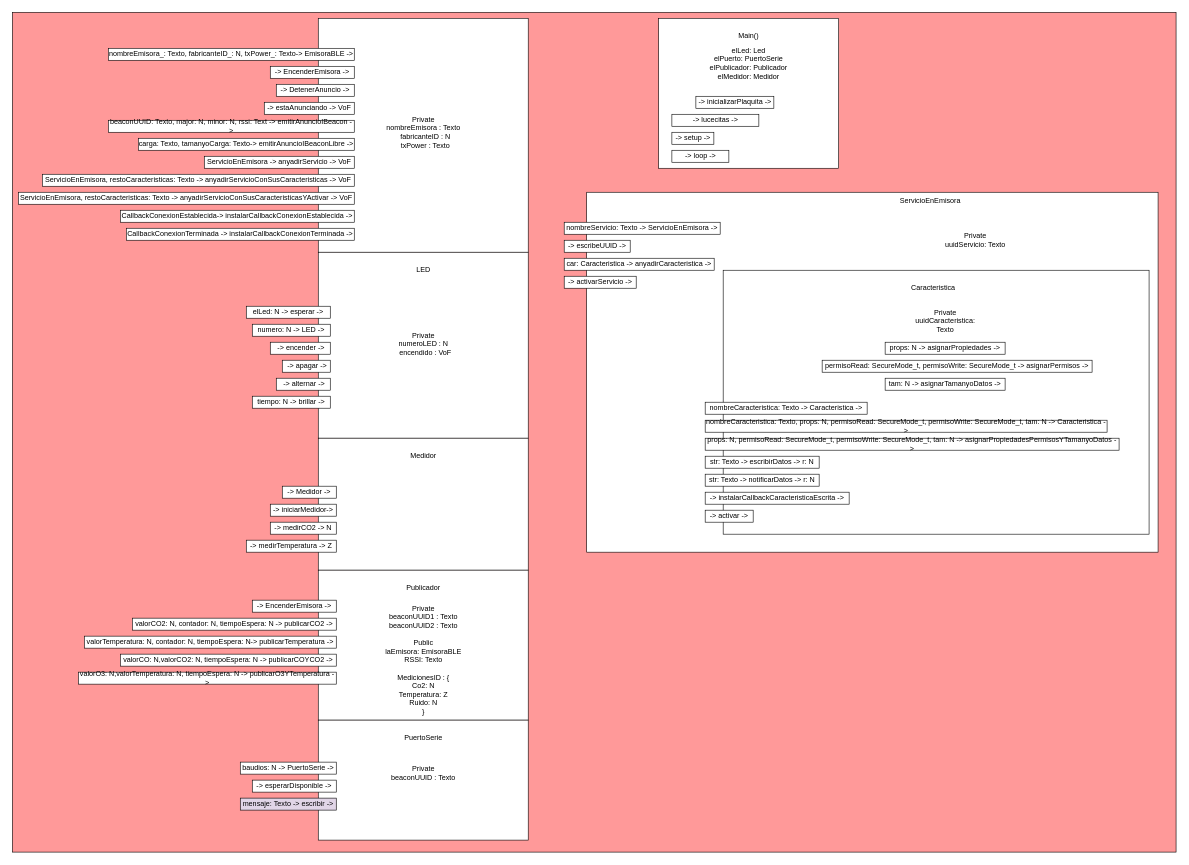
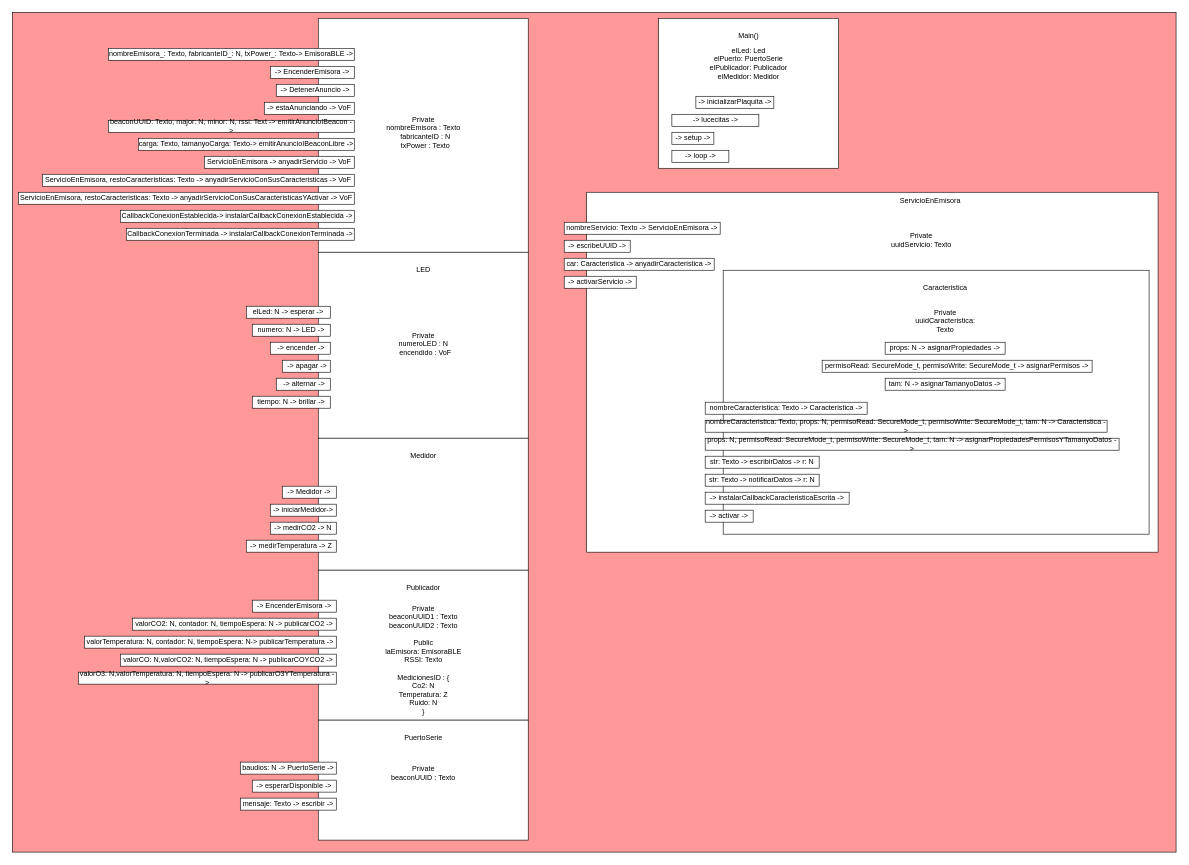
(975, 240) -> (921, 240)
(933, 288) -> (945, 288)
(288, 804) -> (288, 804)
